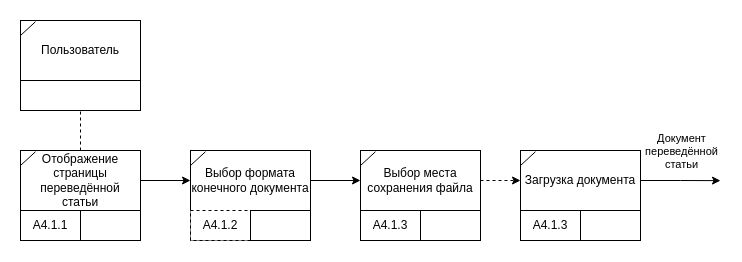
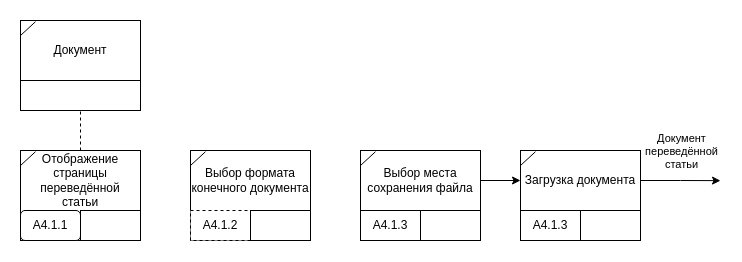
(81, 51) -> (81, 51)
(162, 181) -> none
(332, 181) -> none
(497, 181) -> (497, 181)
(51, 226) -> (51, 226)
